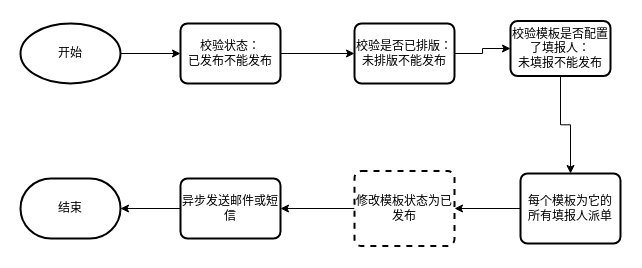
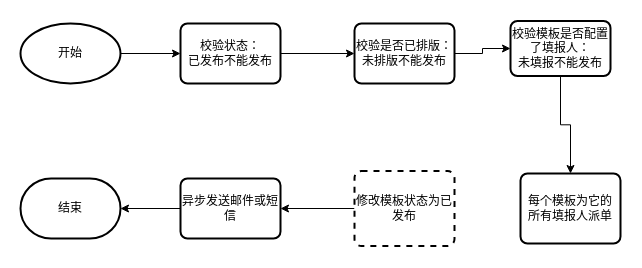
(491, 209) -> none
